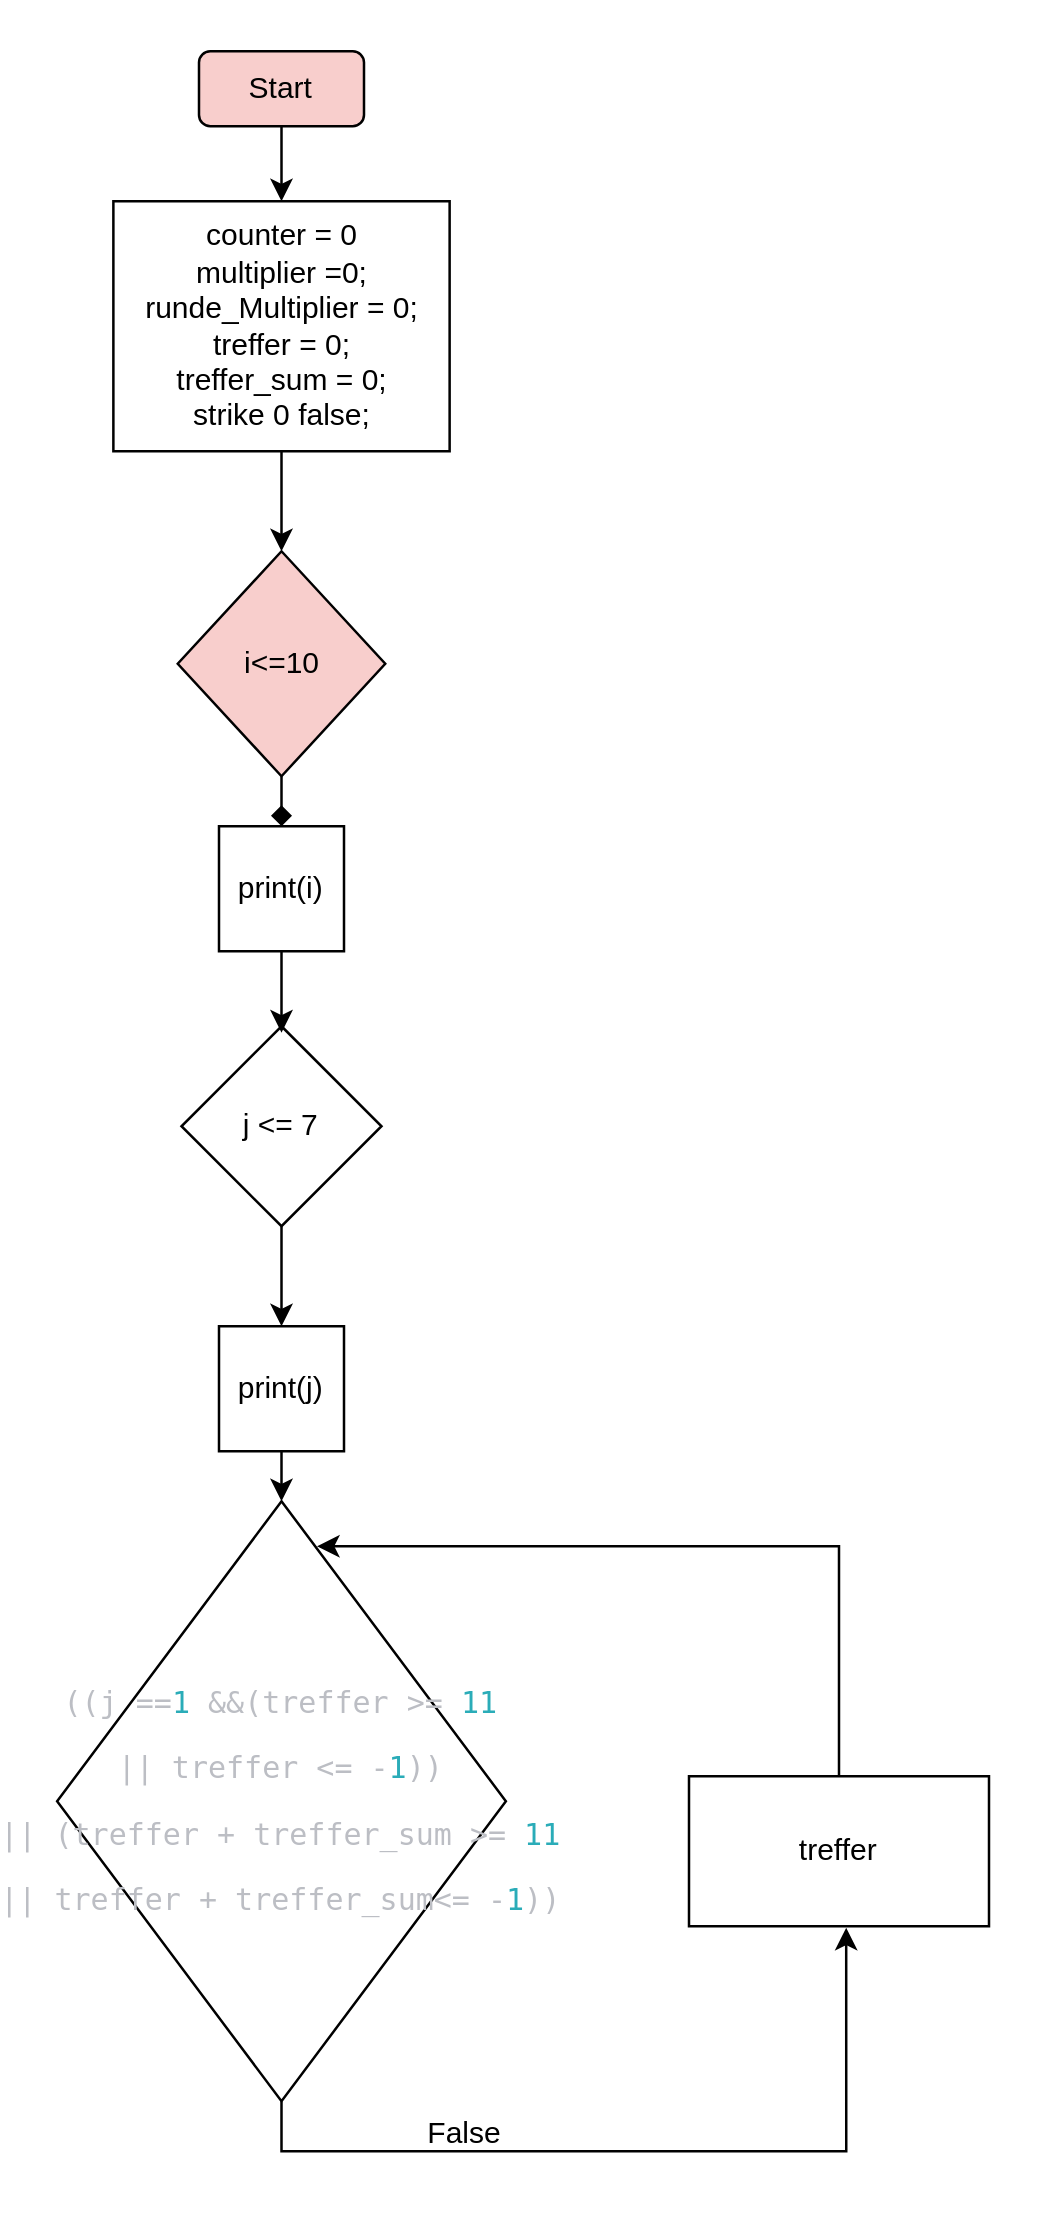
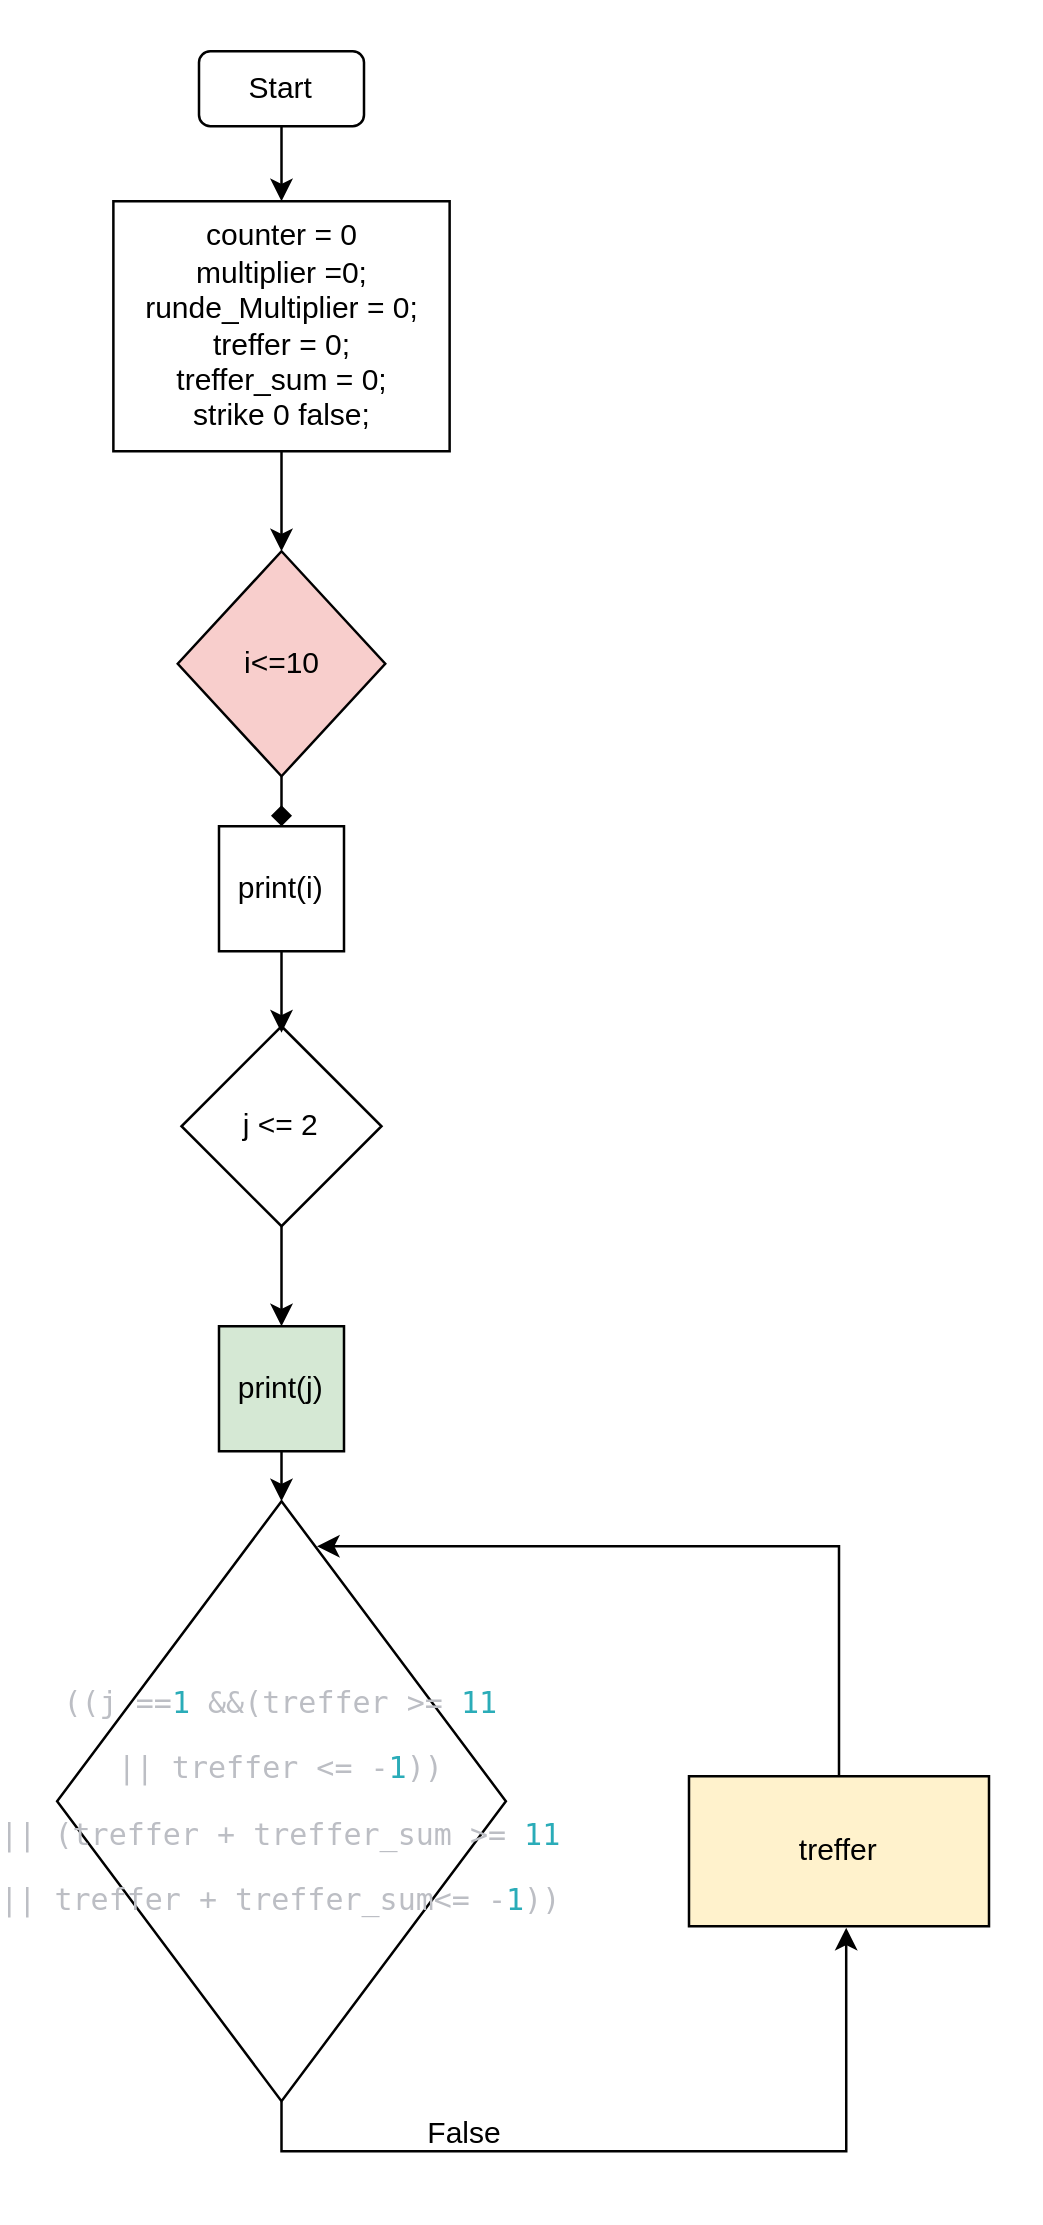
(281, 89) -> (281, 89)
(281, 1126) -> (281, 1126)
(281, 1389) -> (281, 1389)
(839, 1851) -> (839, 1851)
